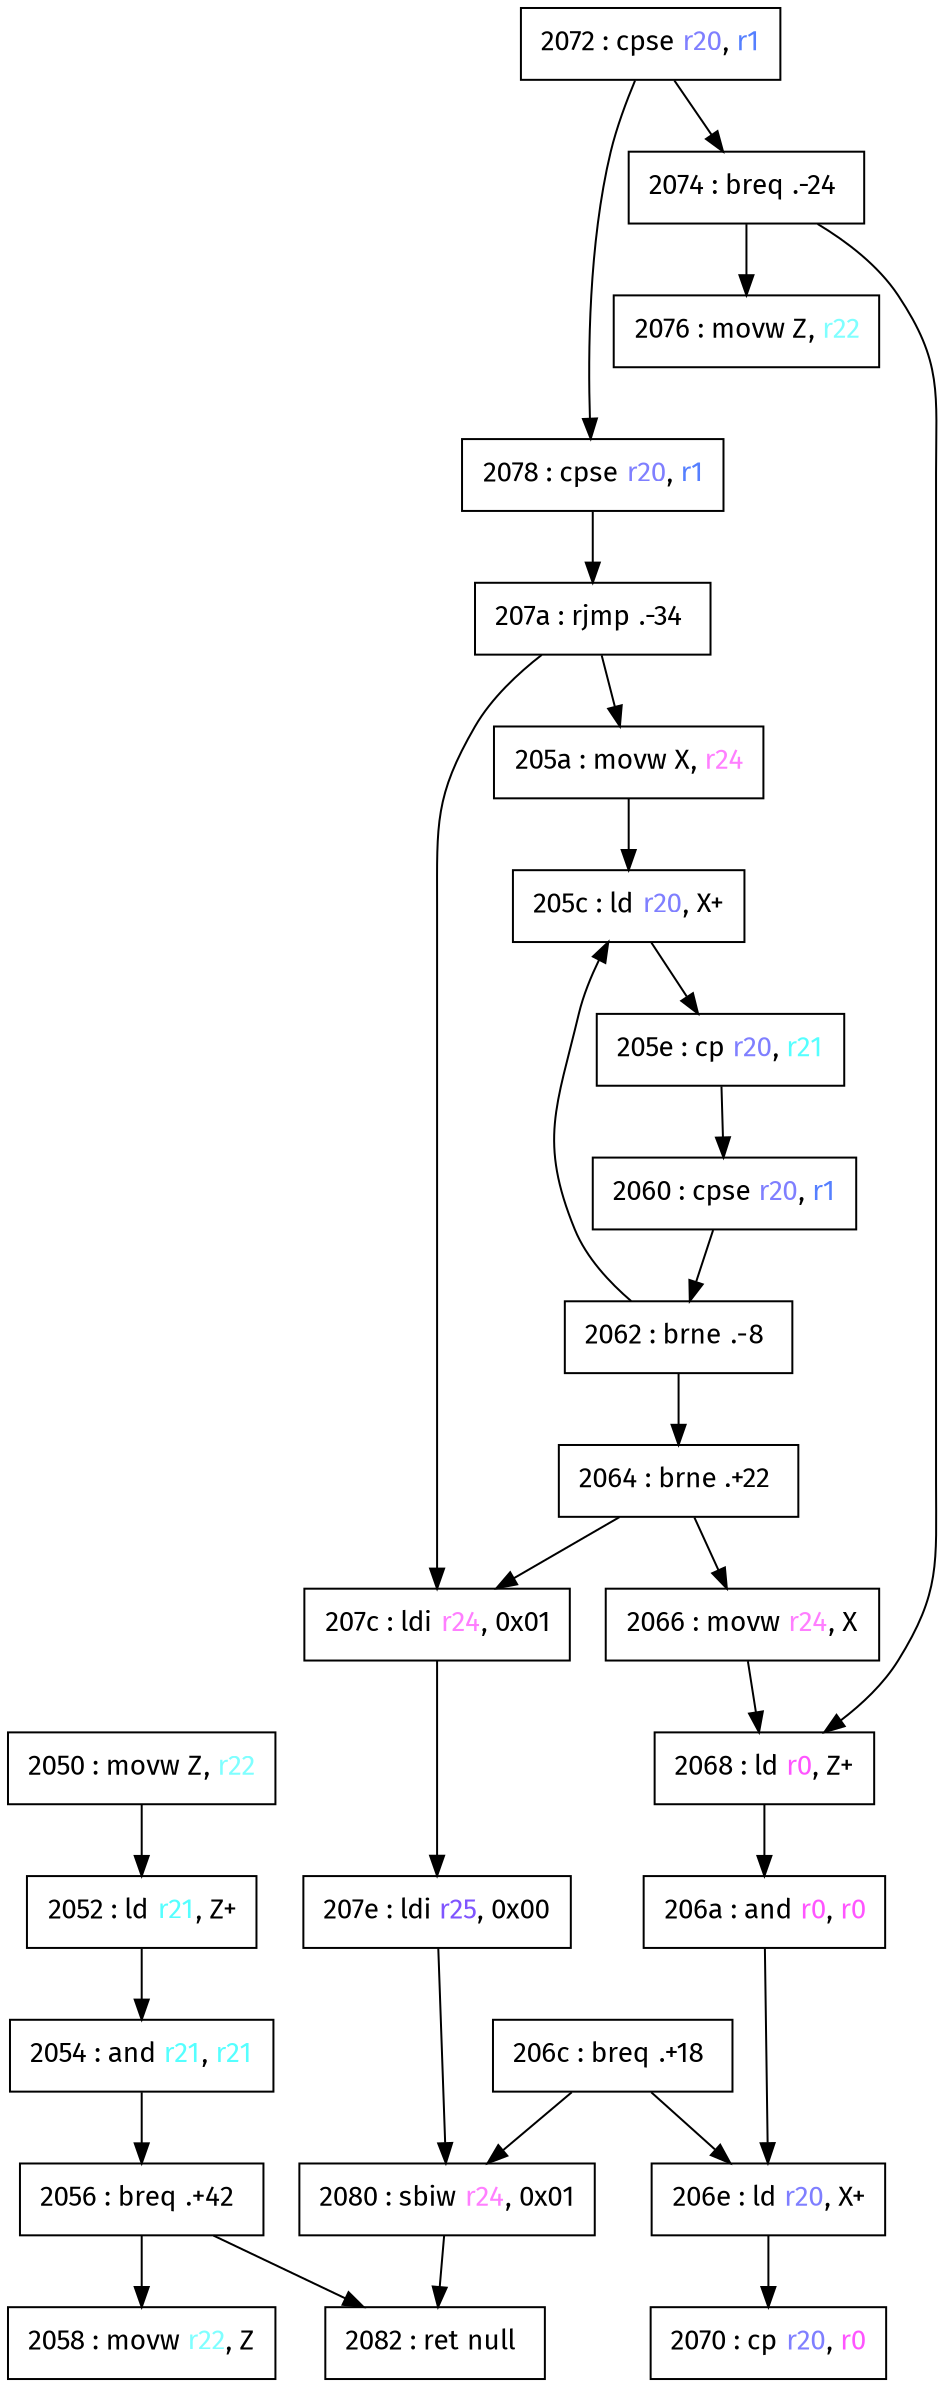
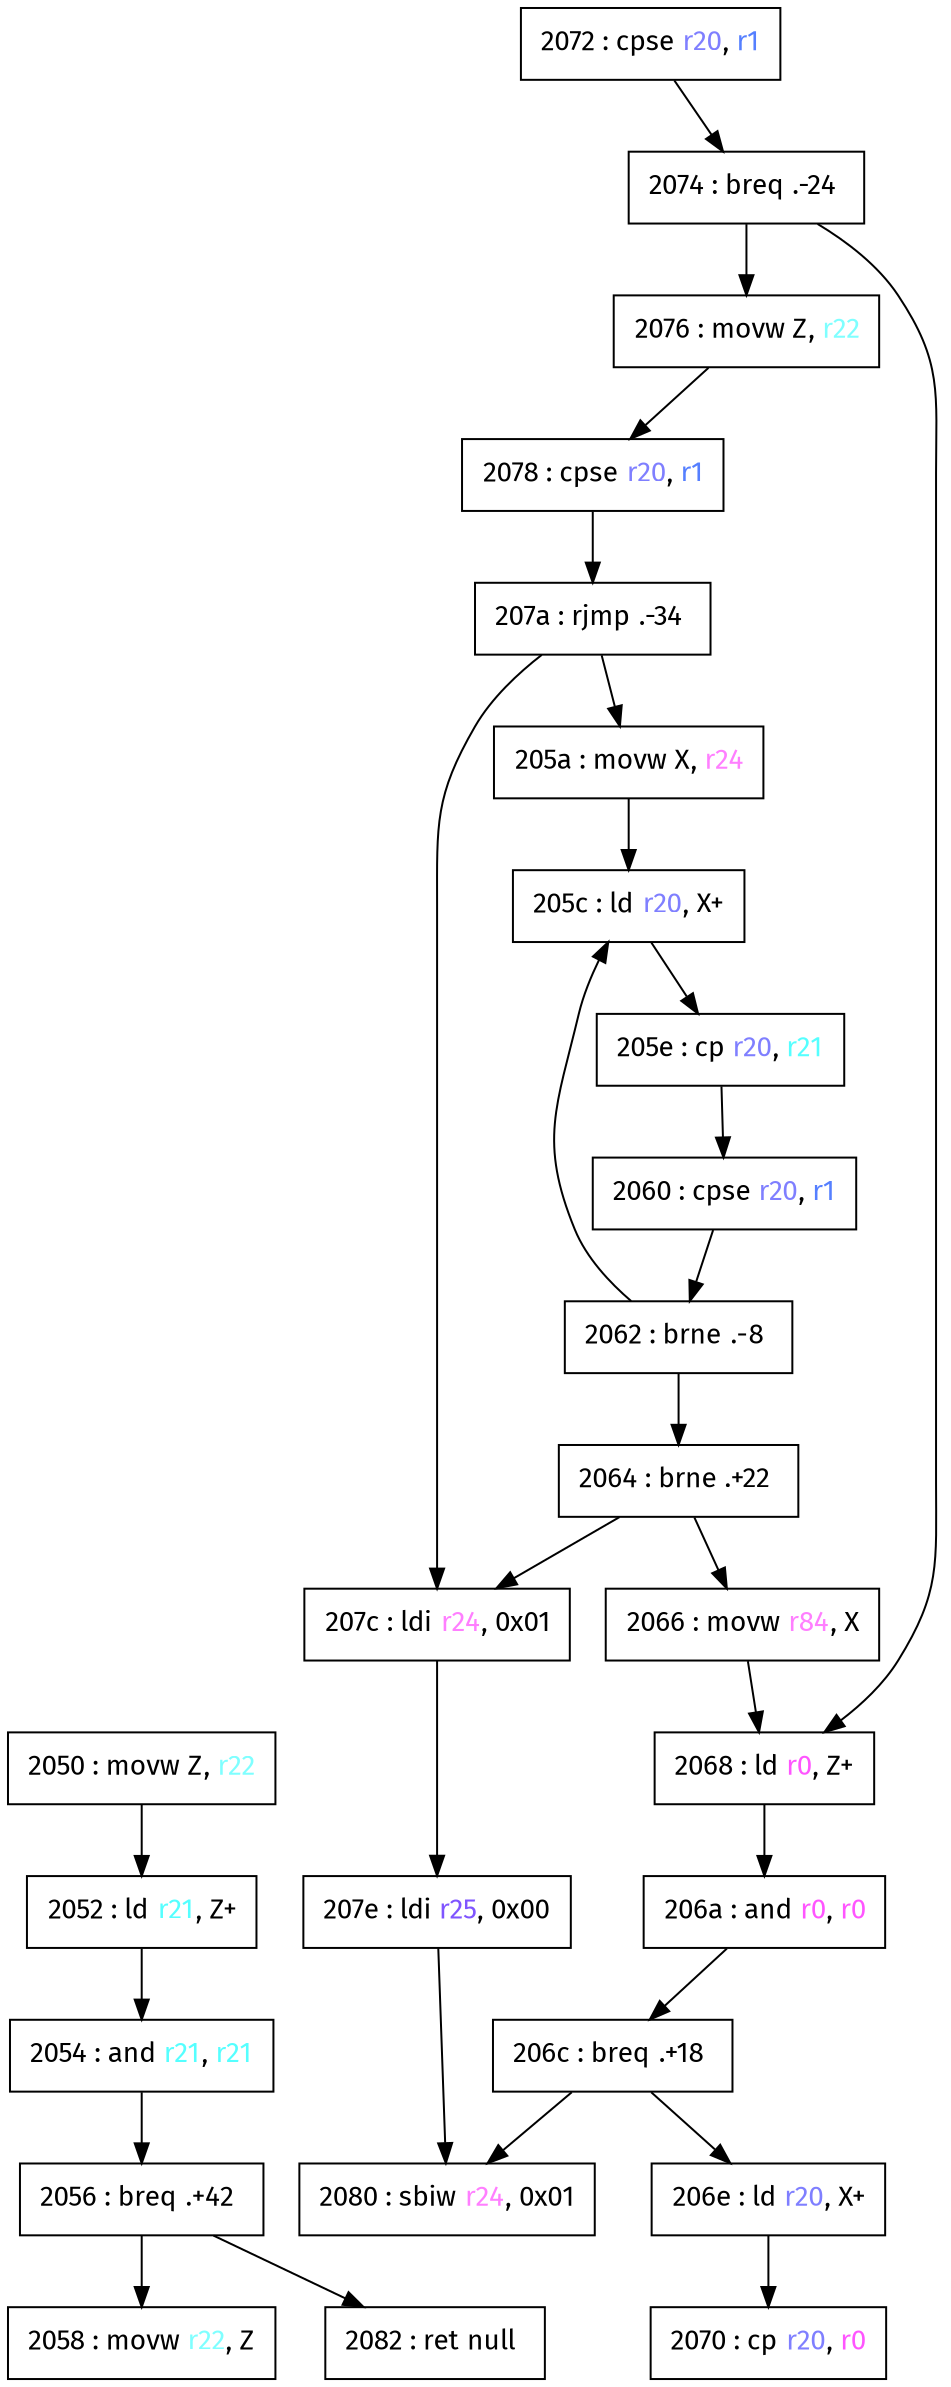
(595, 247) -> (677, 396)
(808, 1623) -> (809, 1623)
(766, 2045) -> (696, 1977)
(442, 2261) -> none
